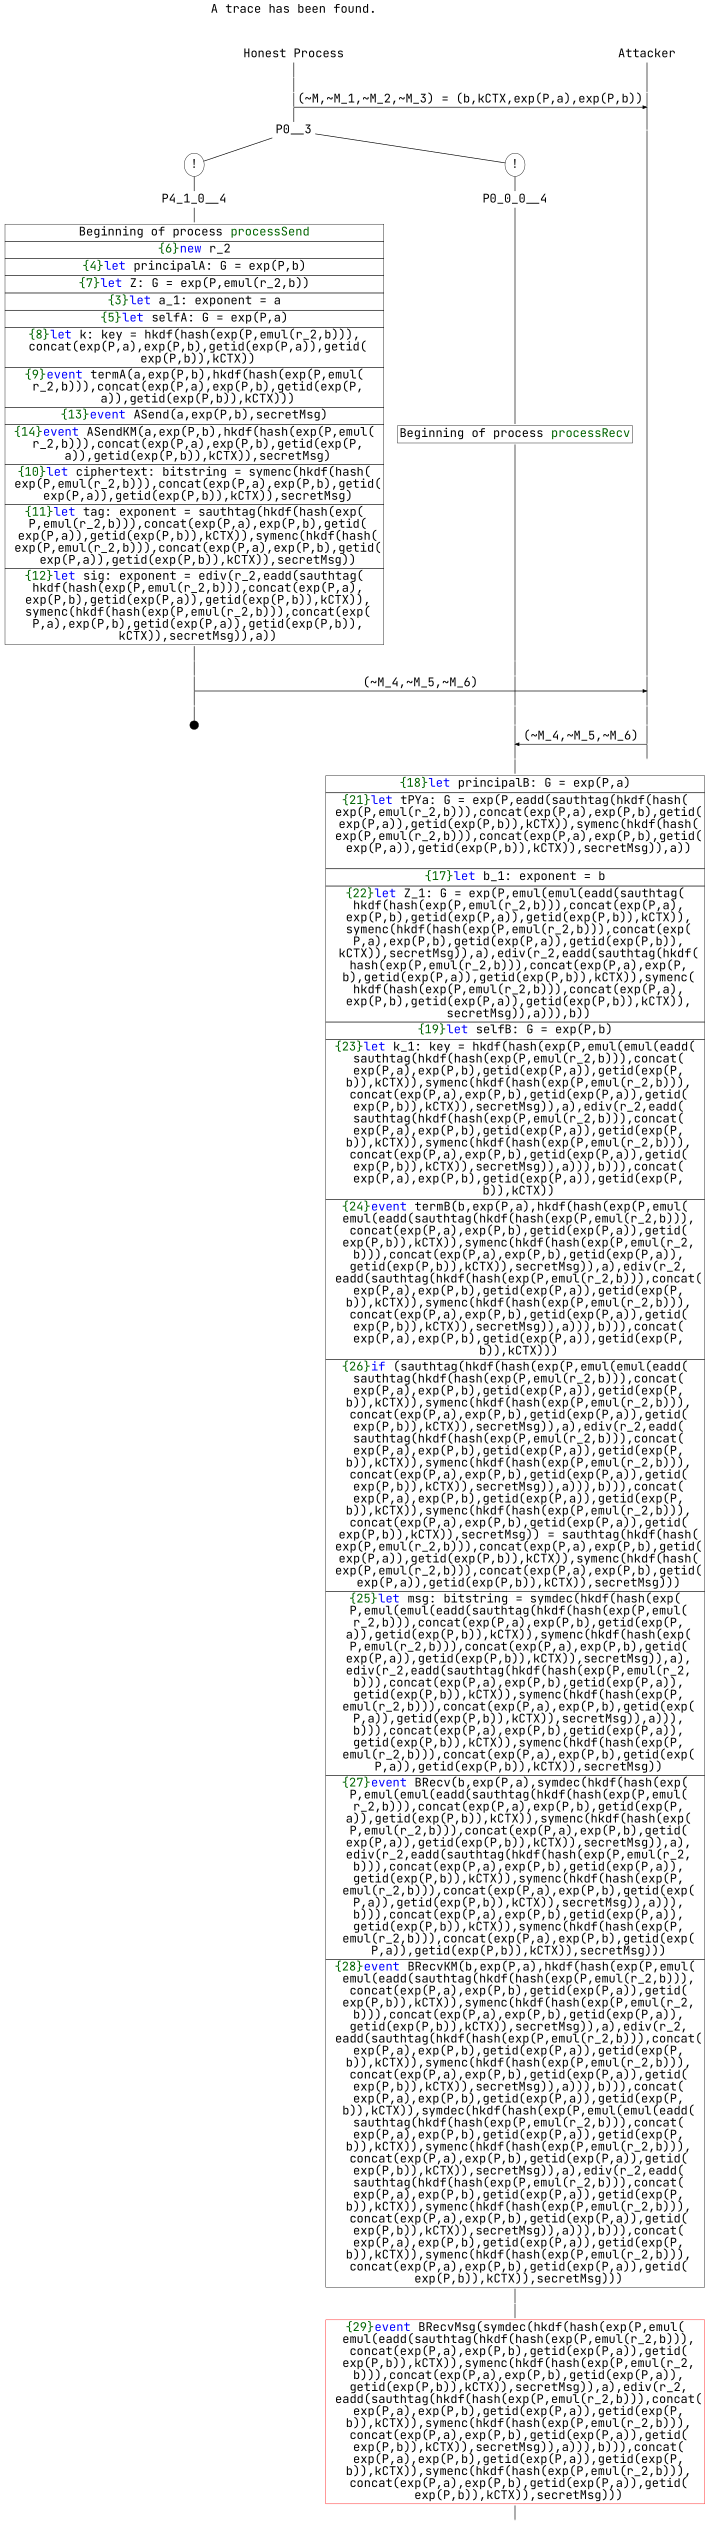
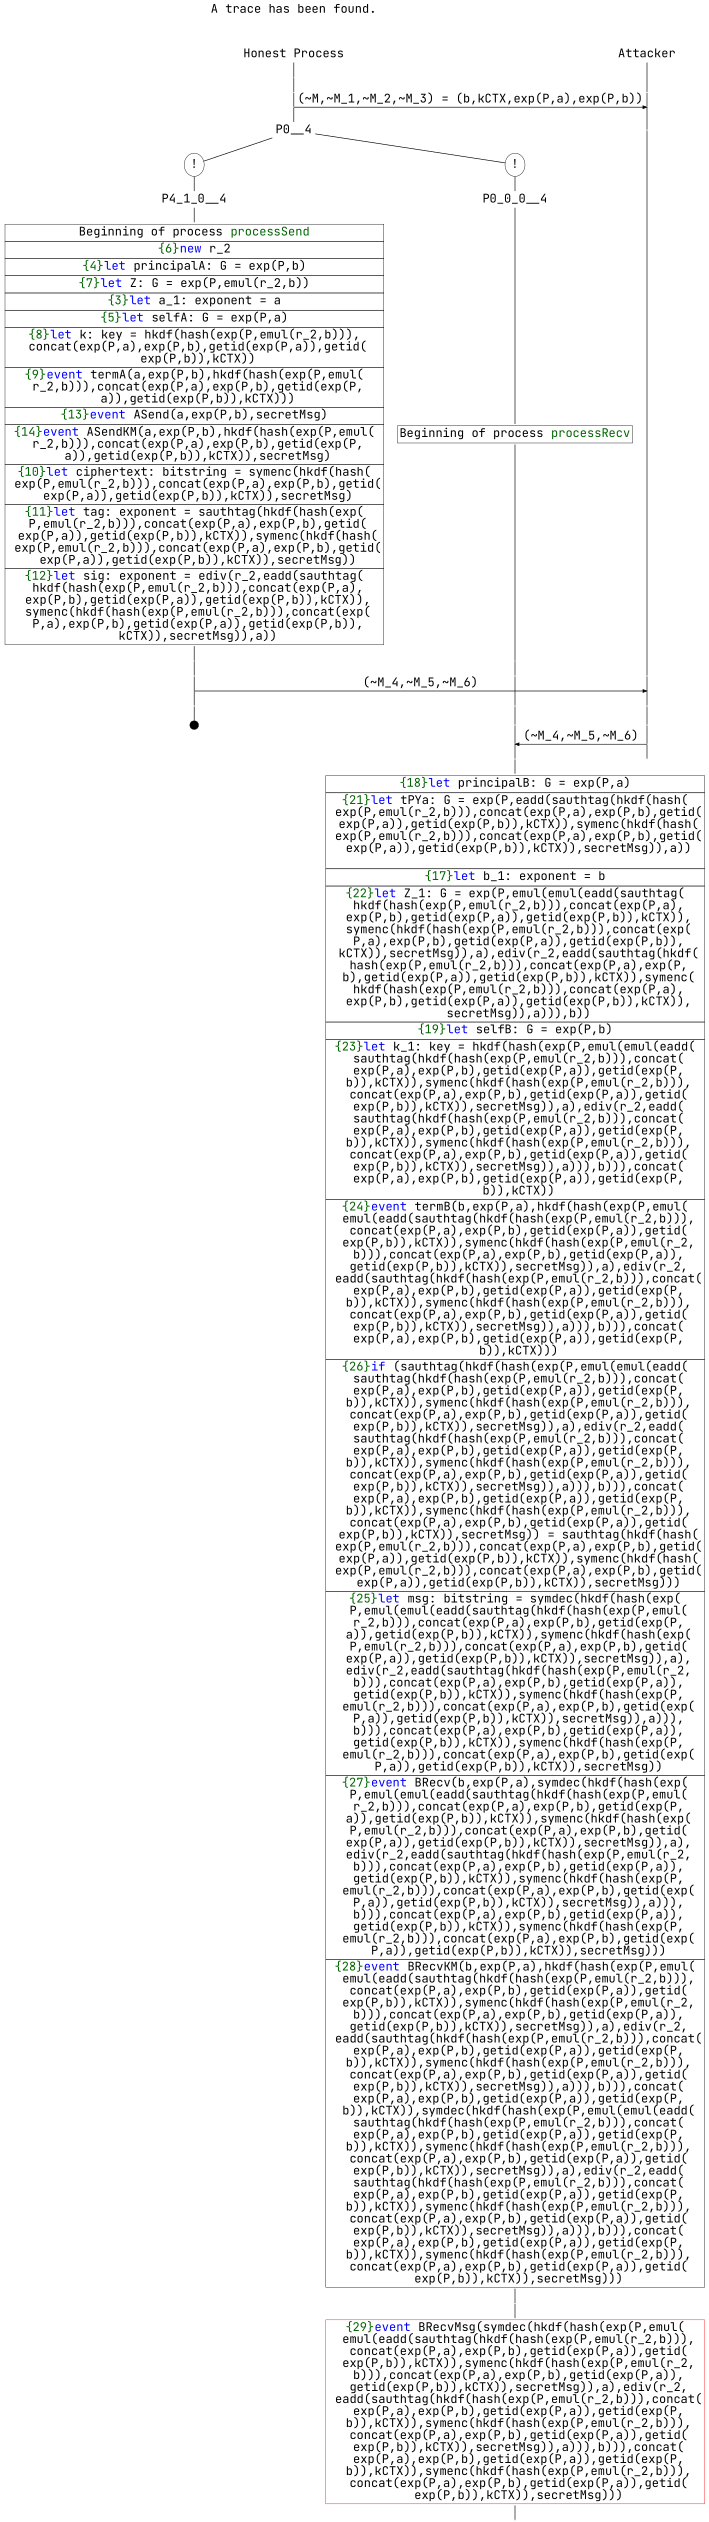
(294, 130) -> (294, 130)
